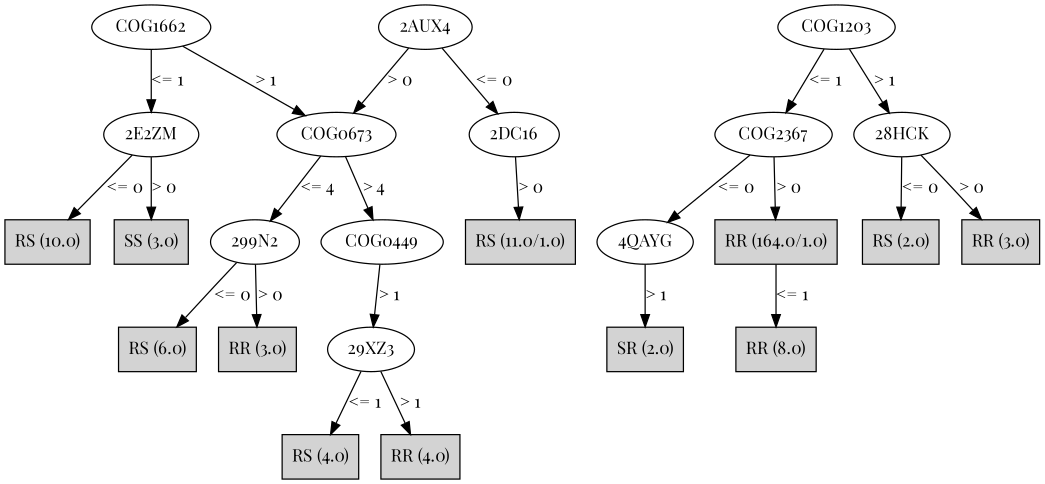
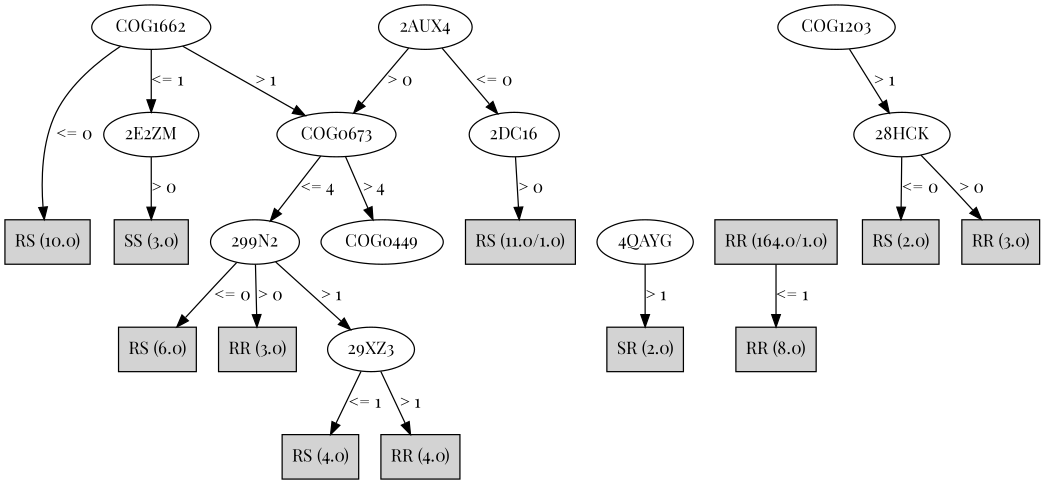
(774, 135) -> none
(105, 183) -> (56, 114)
(377, 290) -> (308, 292)
